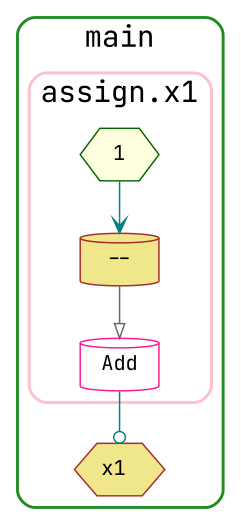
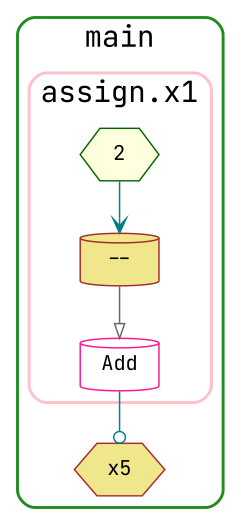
(120, 155) -> (120, 155)
(120, 470) -> (120, 470)
